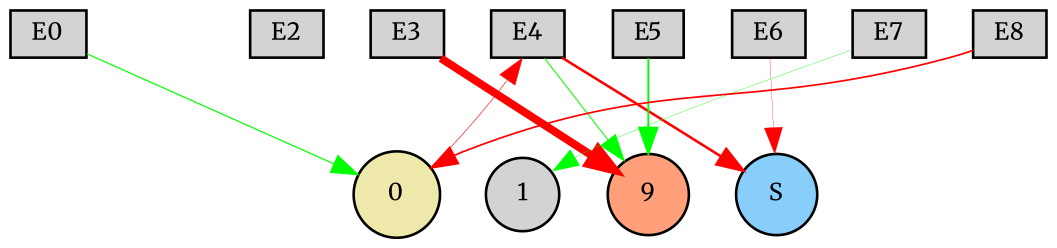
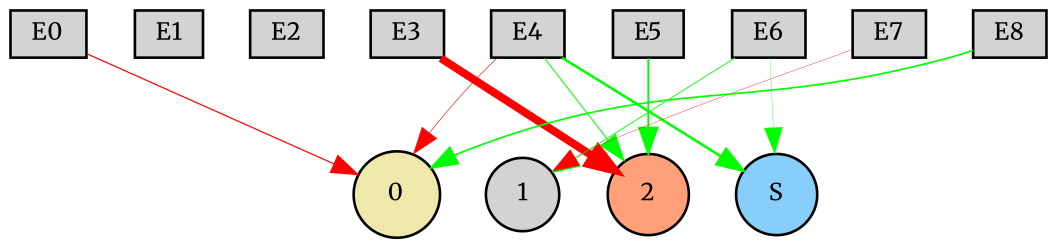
none -> (169, 34)
(804, 86) -> (804, 86)
(614, 90) -> (614, 90)
(712, 100) -> (712, 100)
(772, 107) -> (772, 107)
none -> (655, 108)
(210, 109) -> (210, 109)
(470, 125) -> (462, 94)
(648, 195) -> (648, 195)
